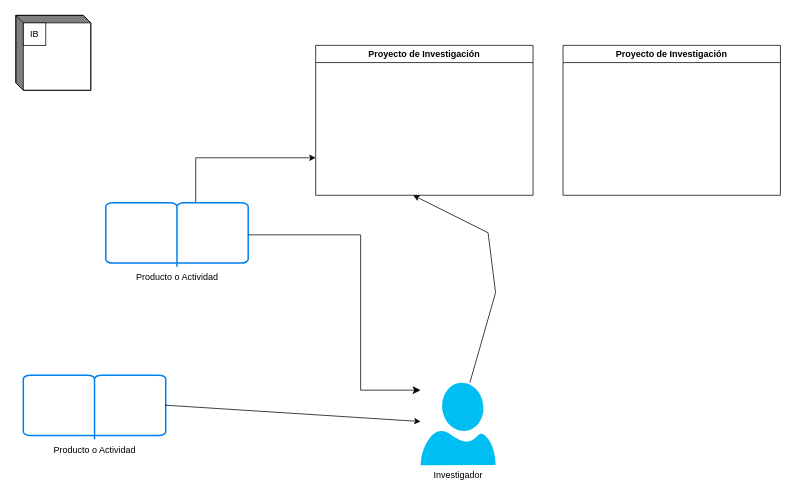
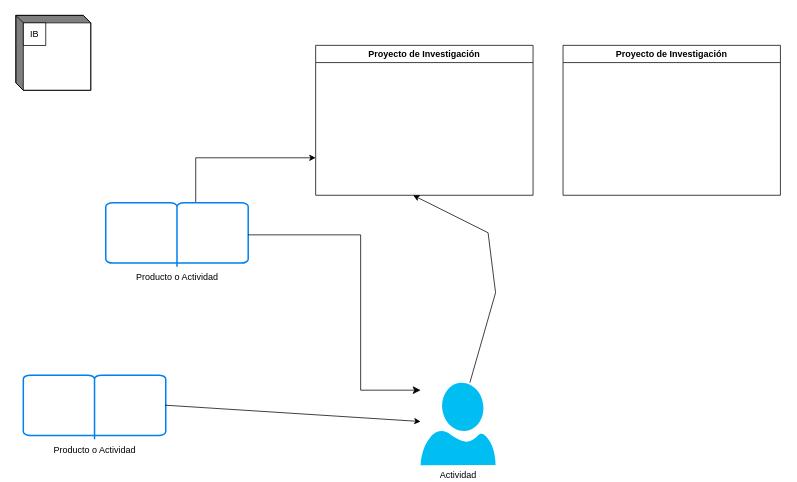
(458, 476) -> (458, 476)
